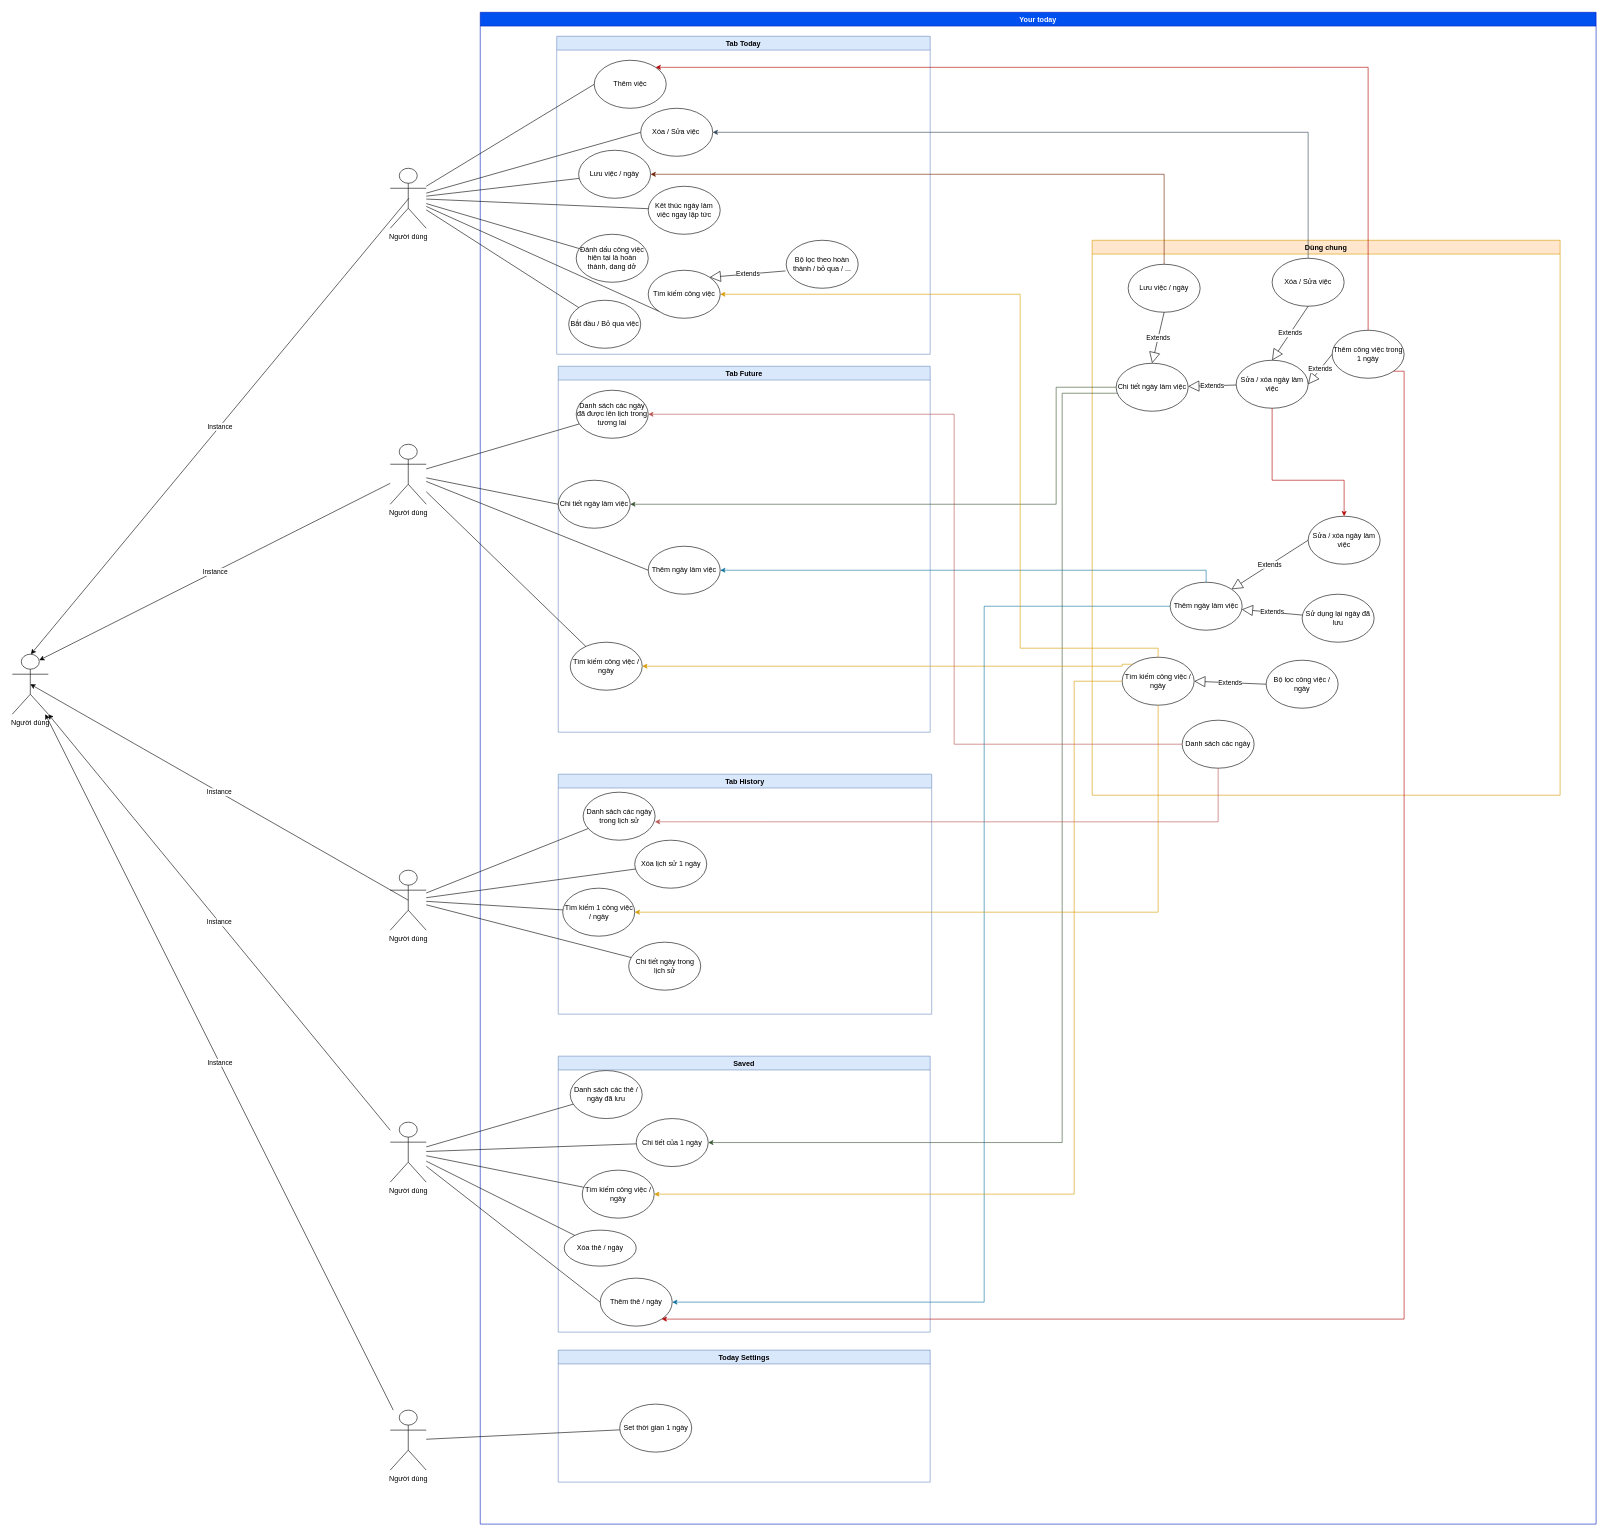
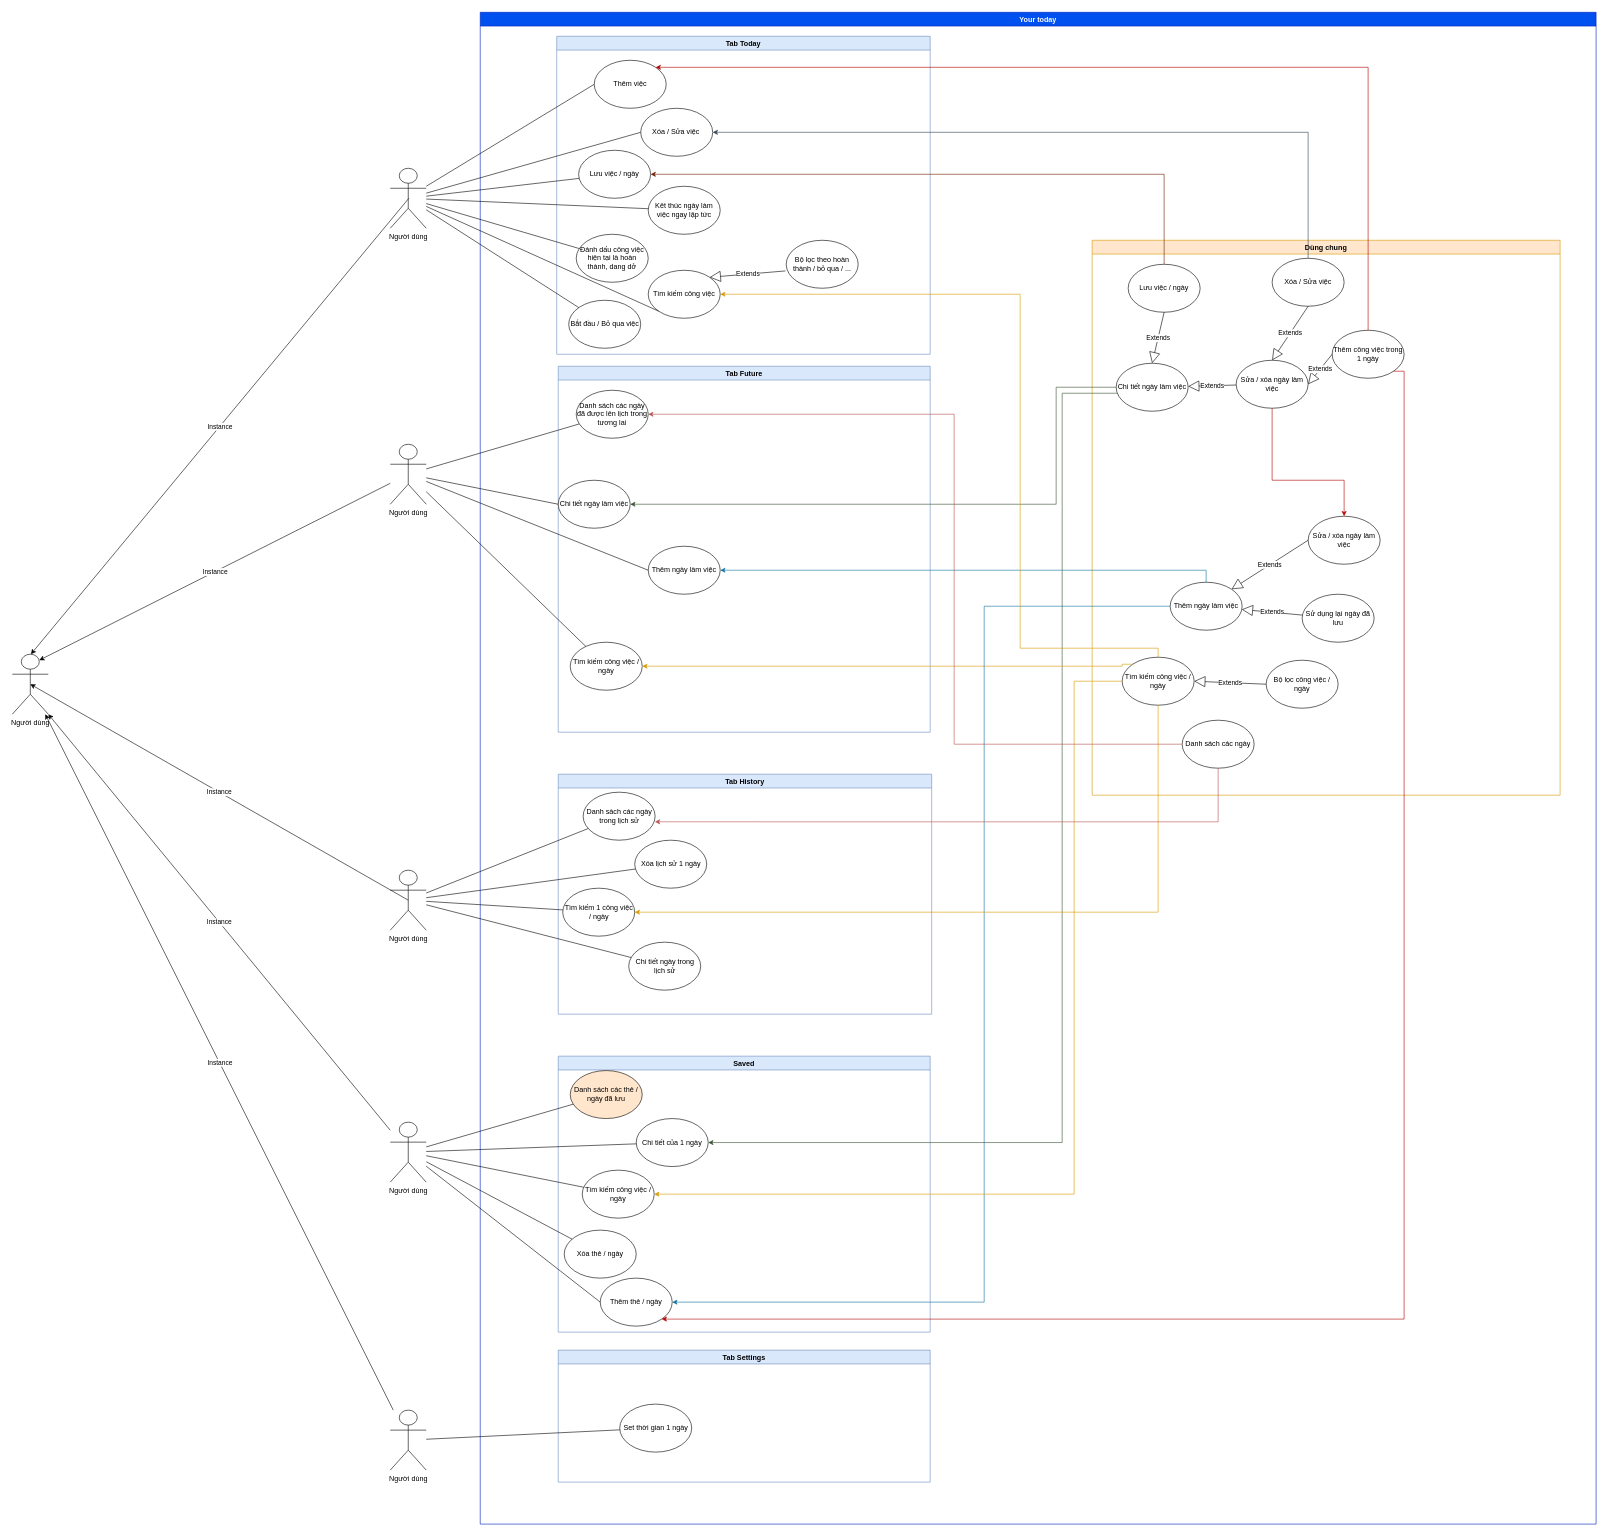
(606, 1095) -> (606, 1095)
(600, 1248) -> (600, 1254)
(744, 1358) -> (744, 1358)
